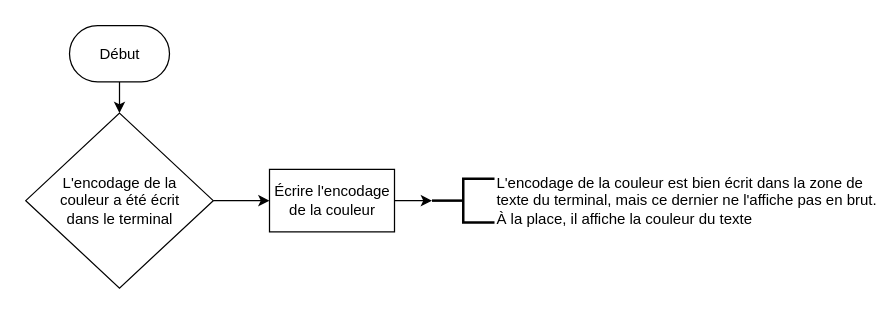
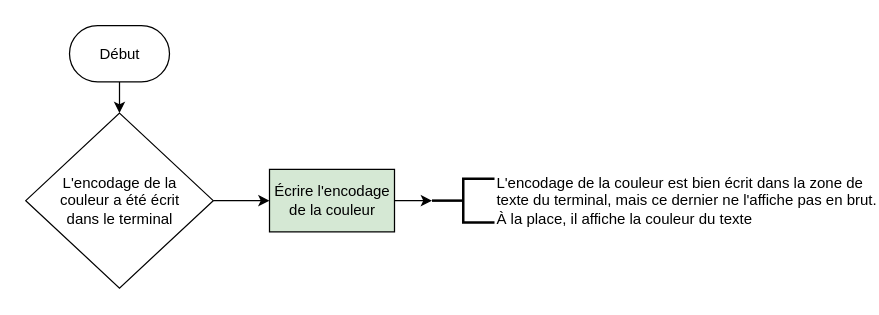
(332, 201) -> (332, 201)
